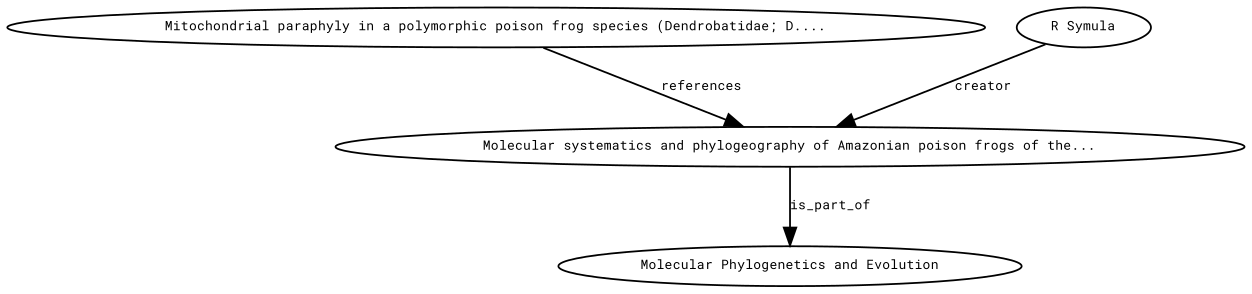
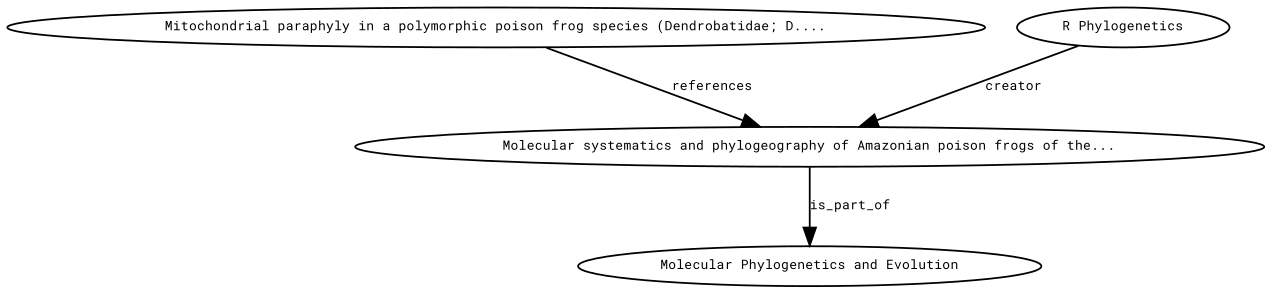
(1084, 27) -> (1123, 27)
